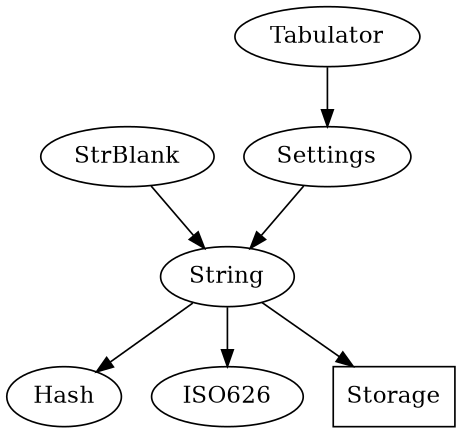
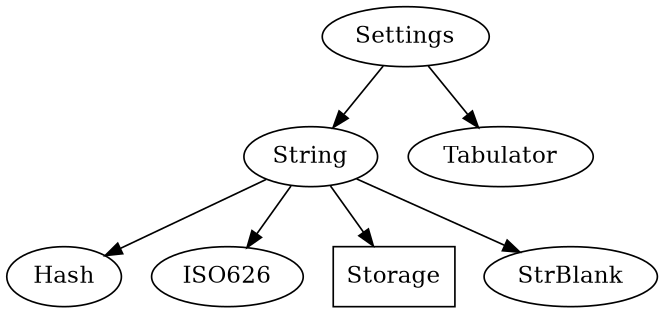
(327, 88) -> (448, 90)
(172, 211) -> (430, 212)
